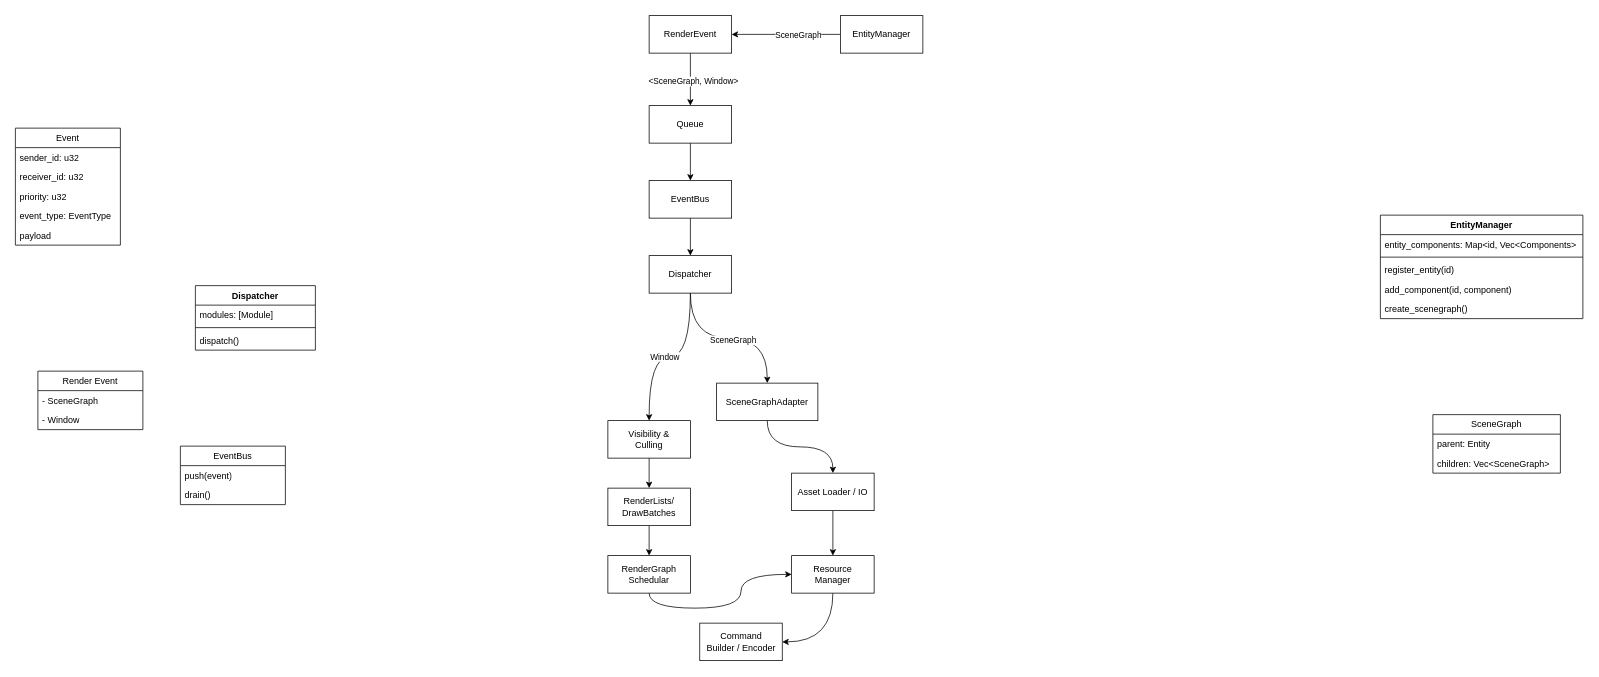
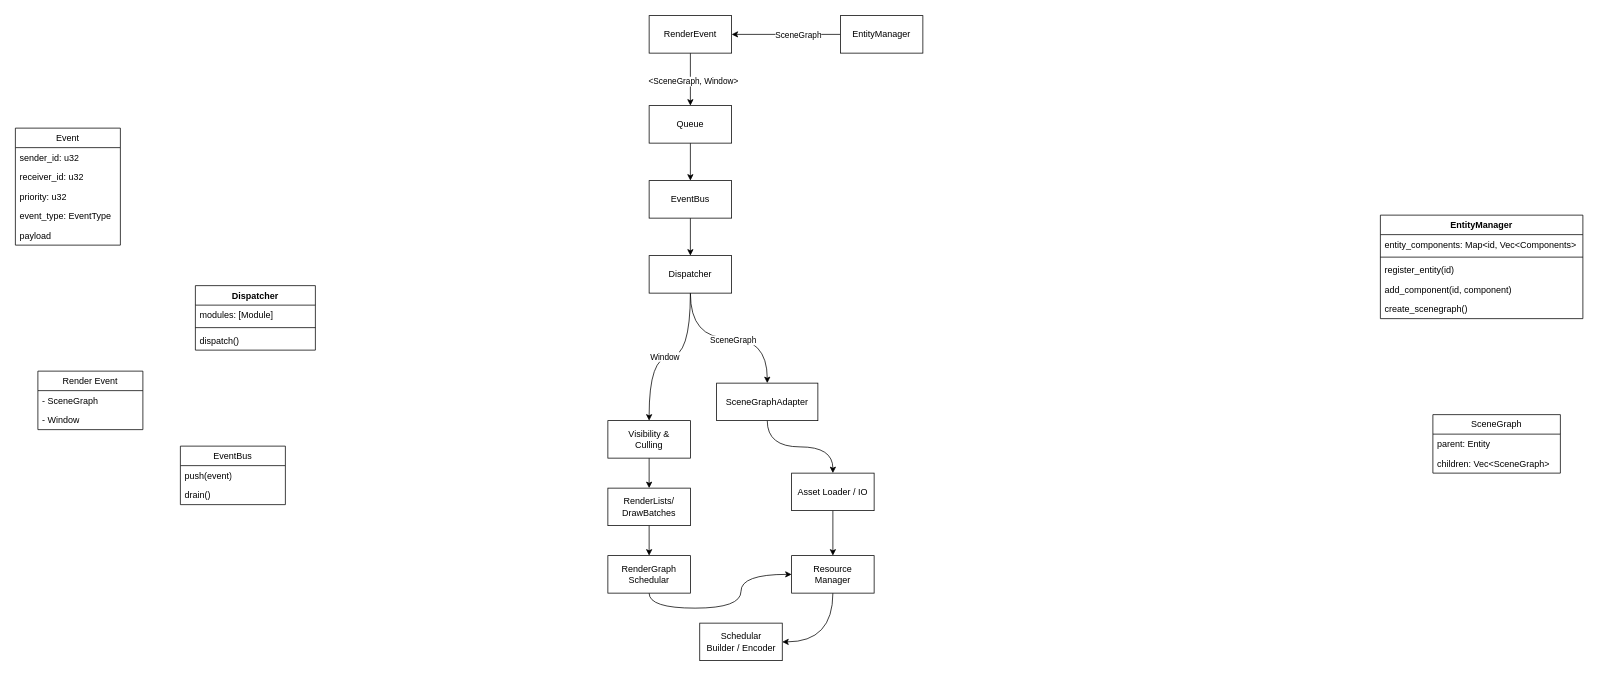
(741, 642) -> (741, 642)
